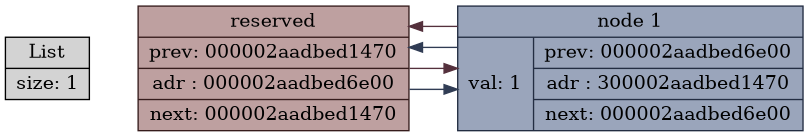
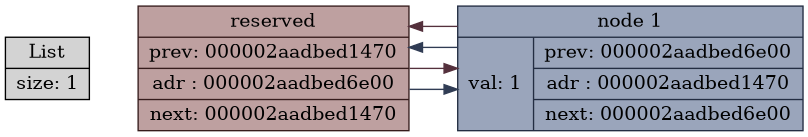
(668, 83) -> (668, 83)
